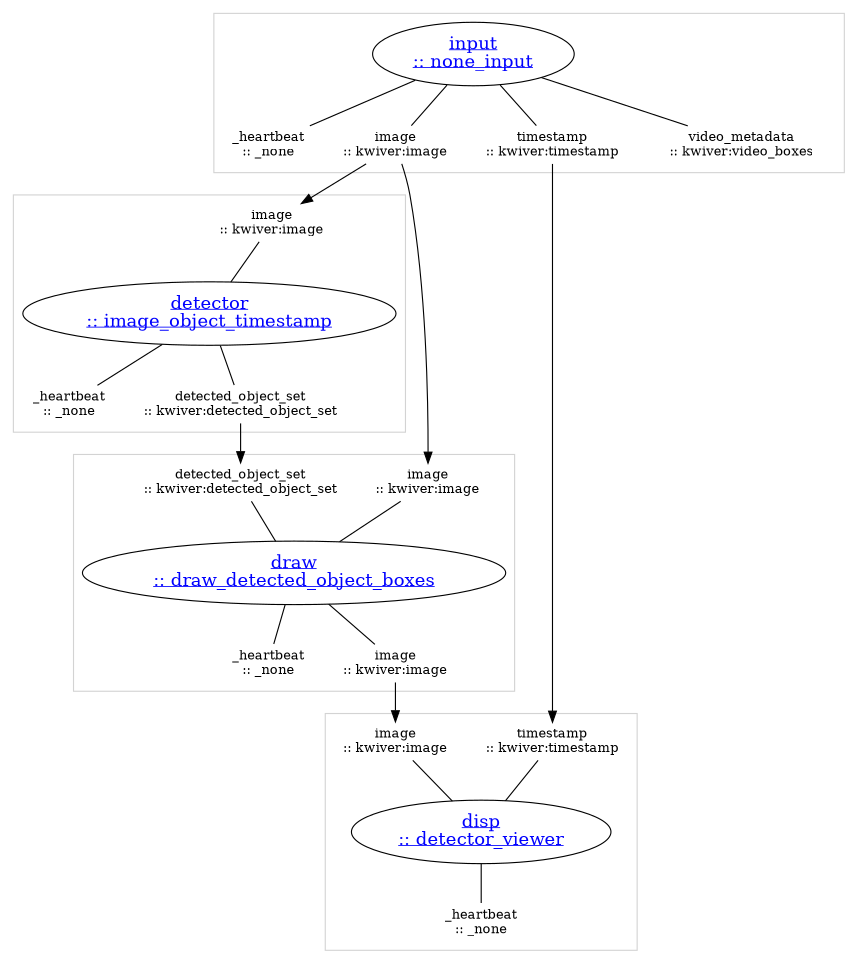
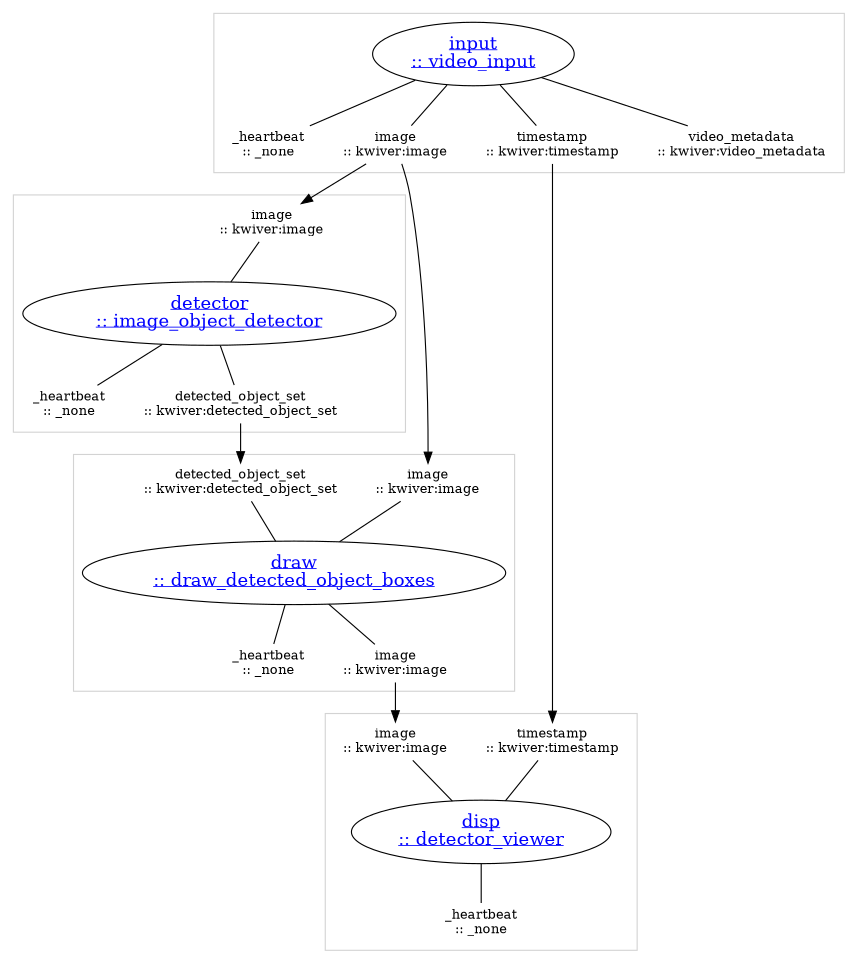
(473, 62) -> (473, 62)
(742, 145) -> (742, 145)
(209, 321) -> (209, 321)
